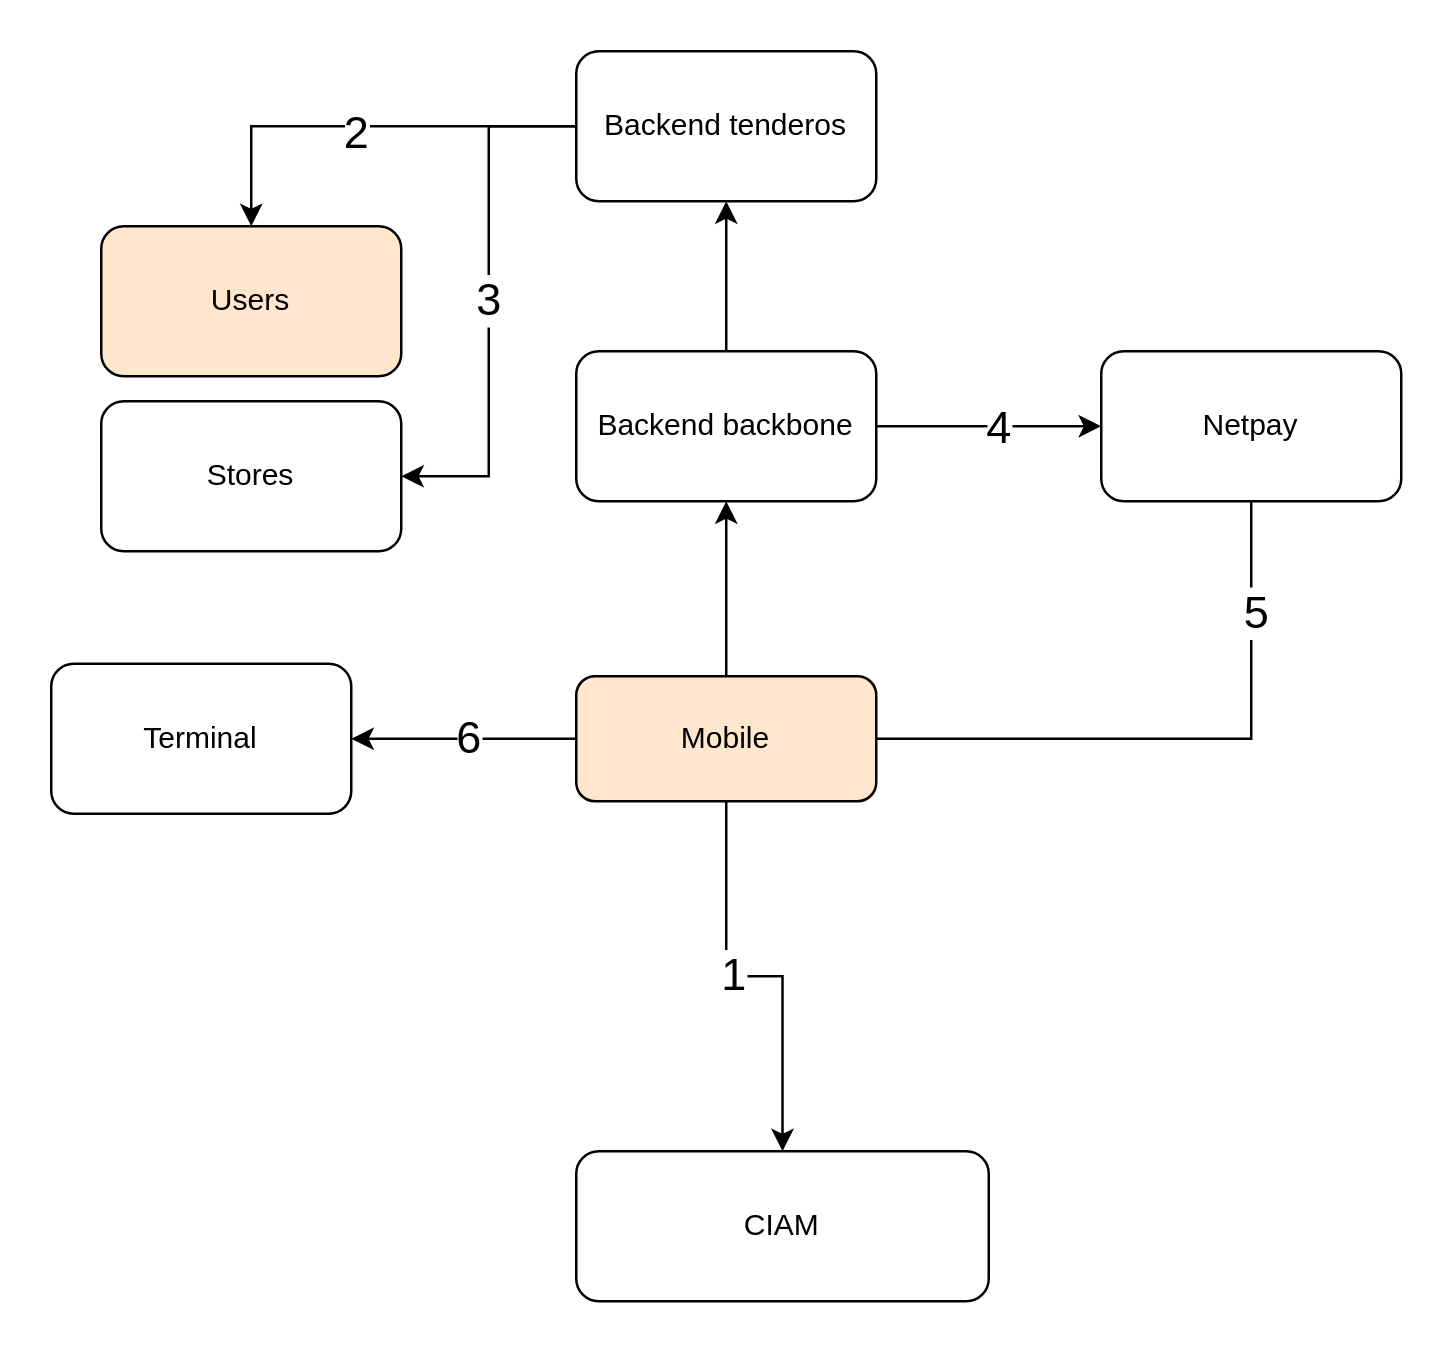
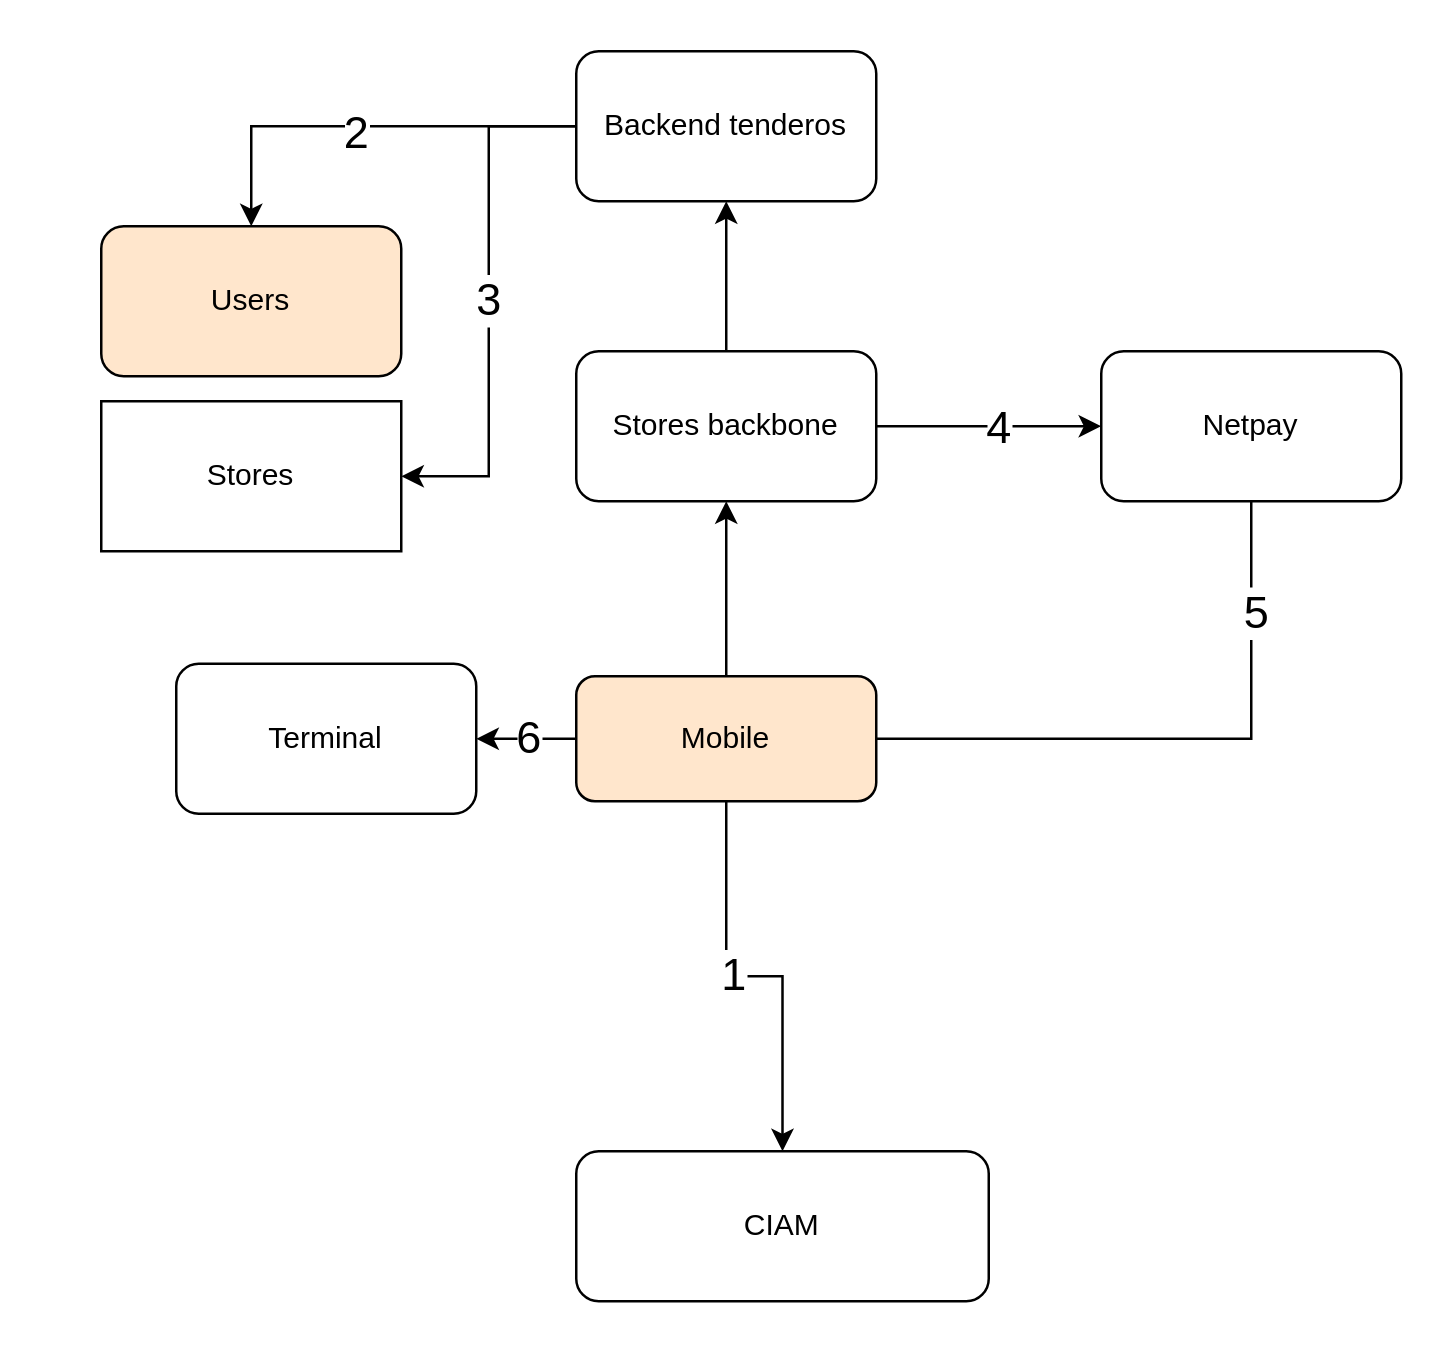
(726, 426) -> (726, 426)
(251, 476) -> (251, 476)
(201, 739) -> (326, 739)
